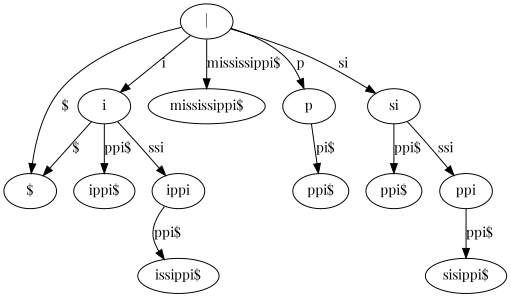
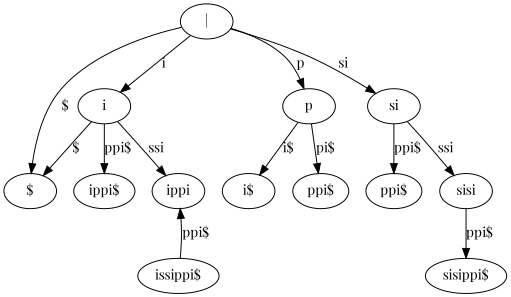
(207, 106) -> none
none -> (249, 191)
(466, 191) -> (466, 191)
(154, 228) -> (181, 238)
